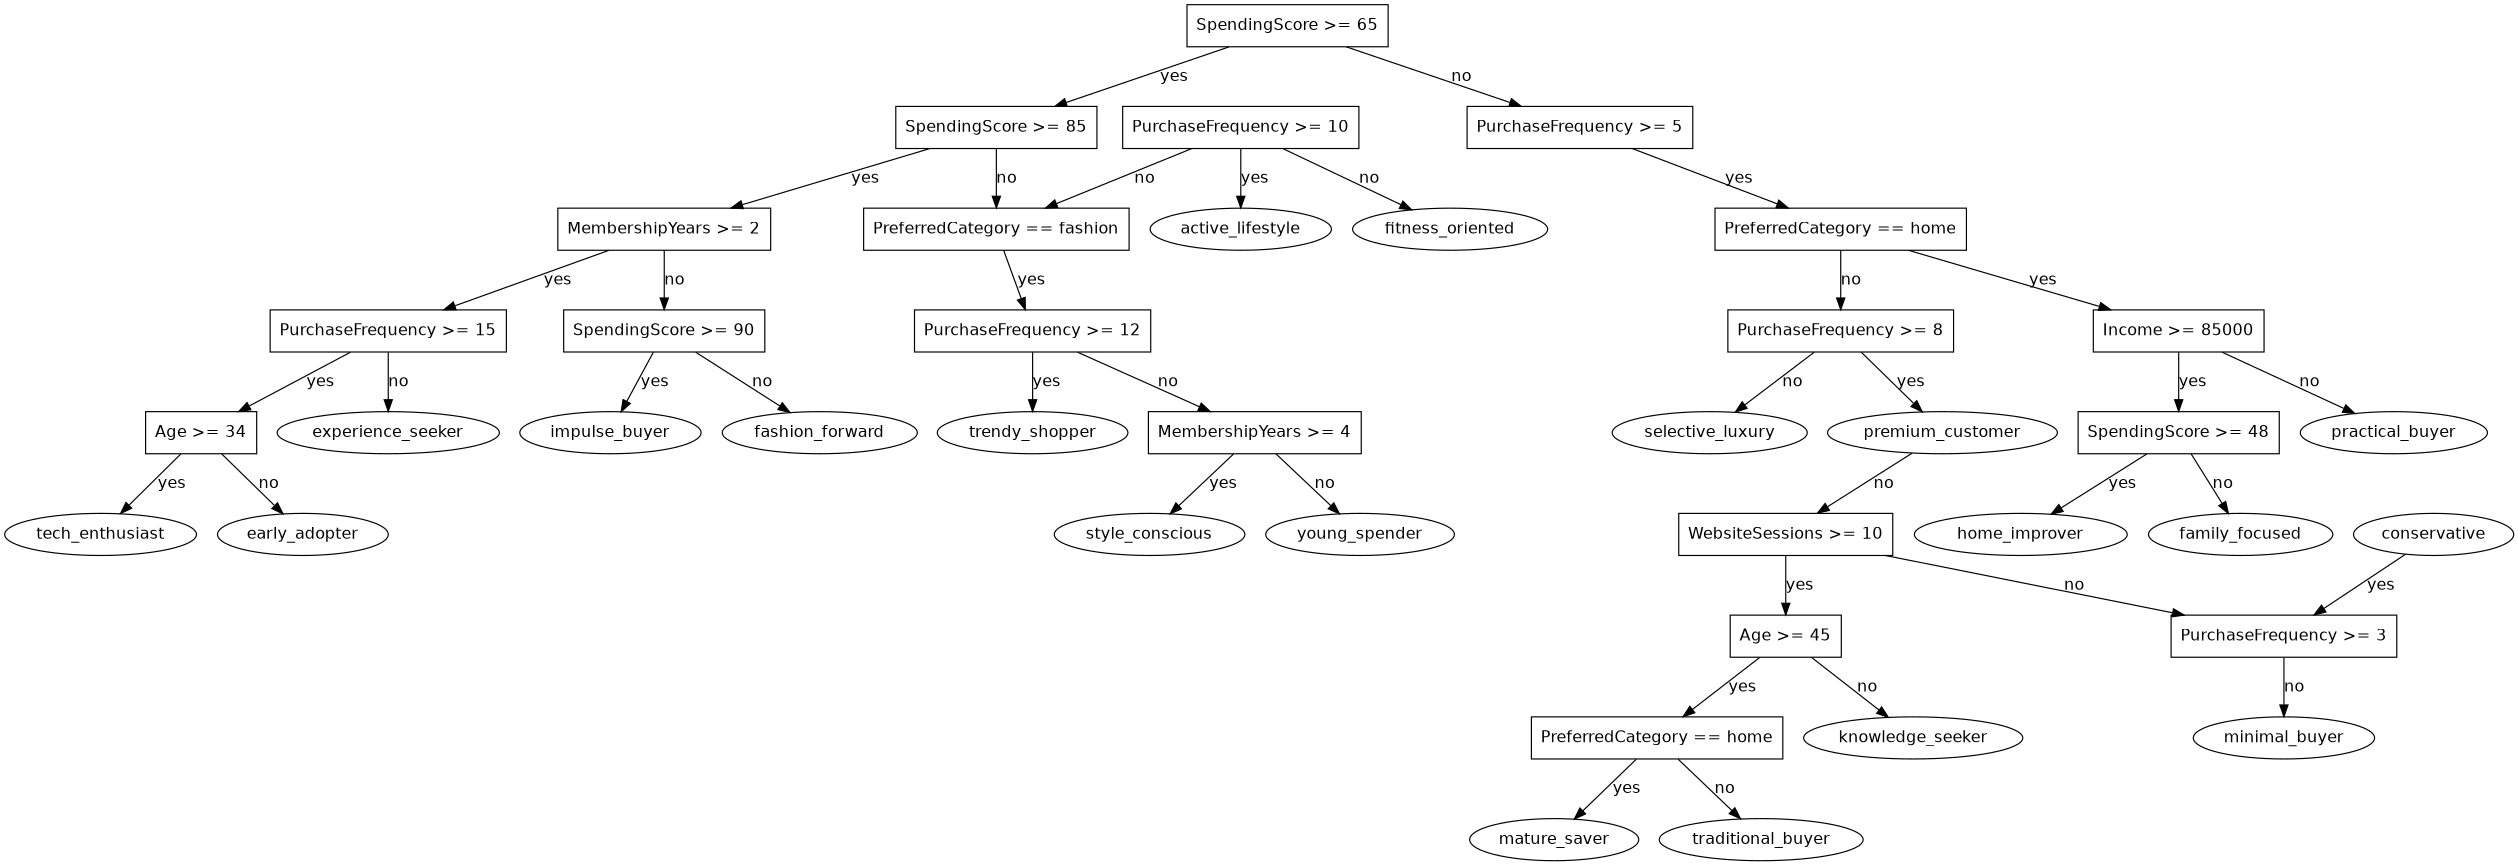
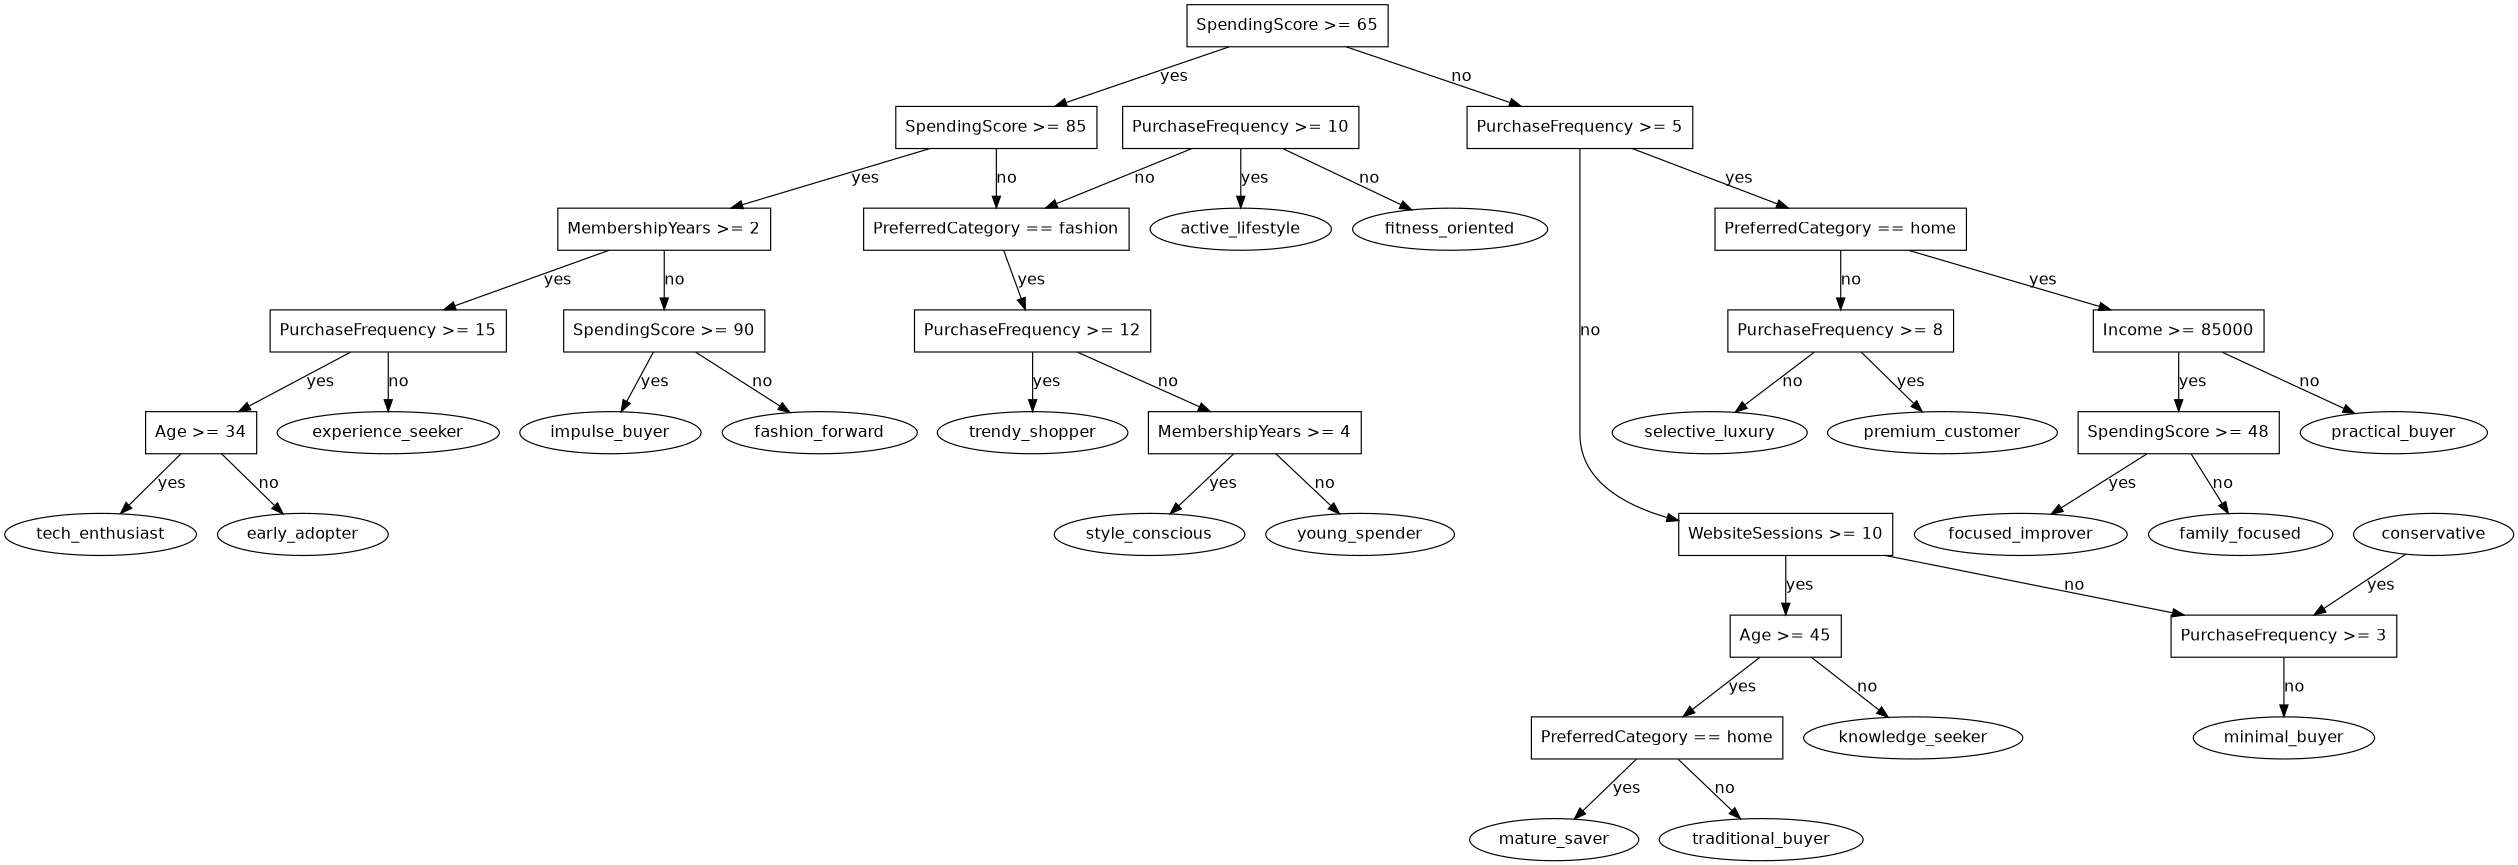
(1870, 480) -> (1580, 356)
(2021, 534) -> (2021, 534)
